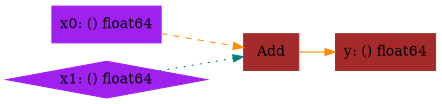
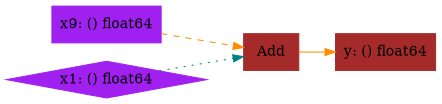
(107, 24) -> (107, 24)
